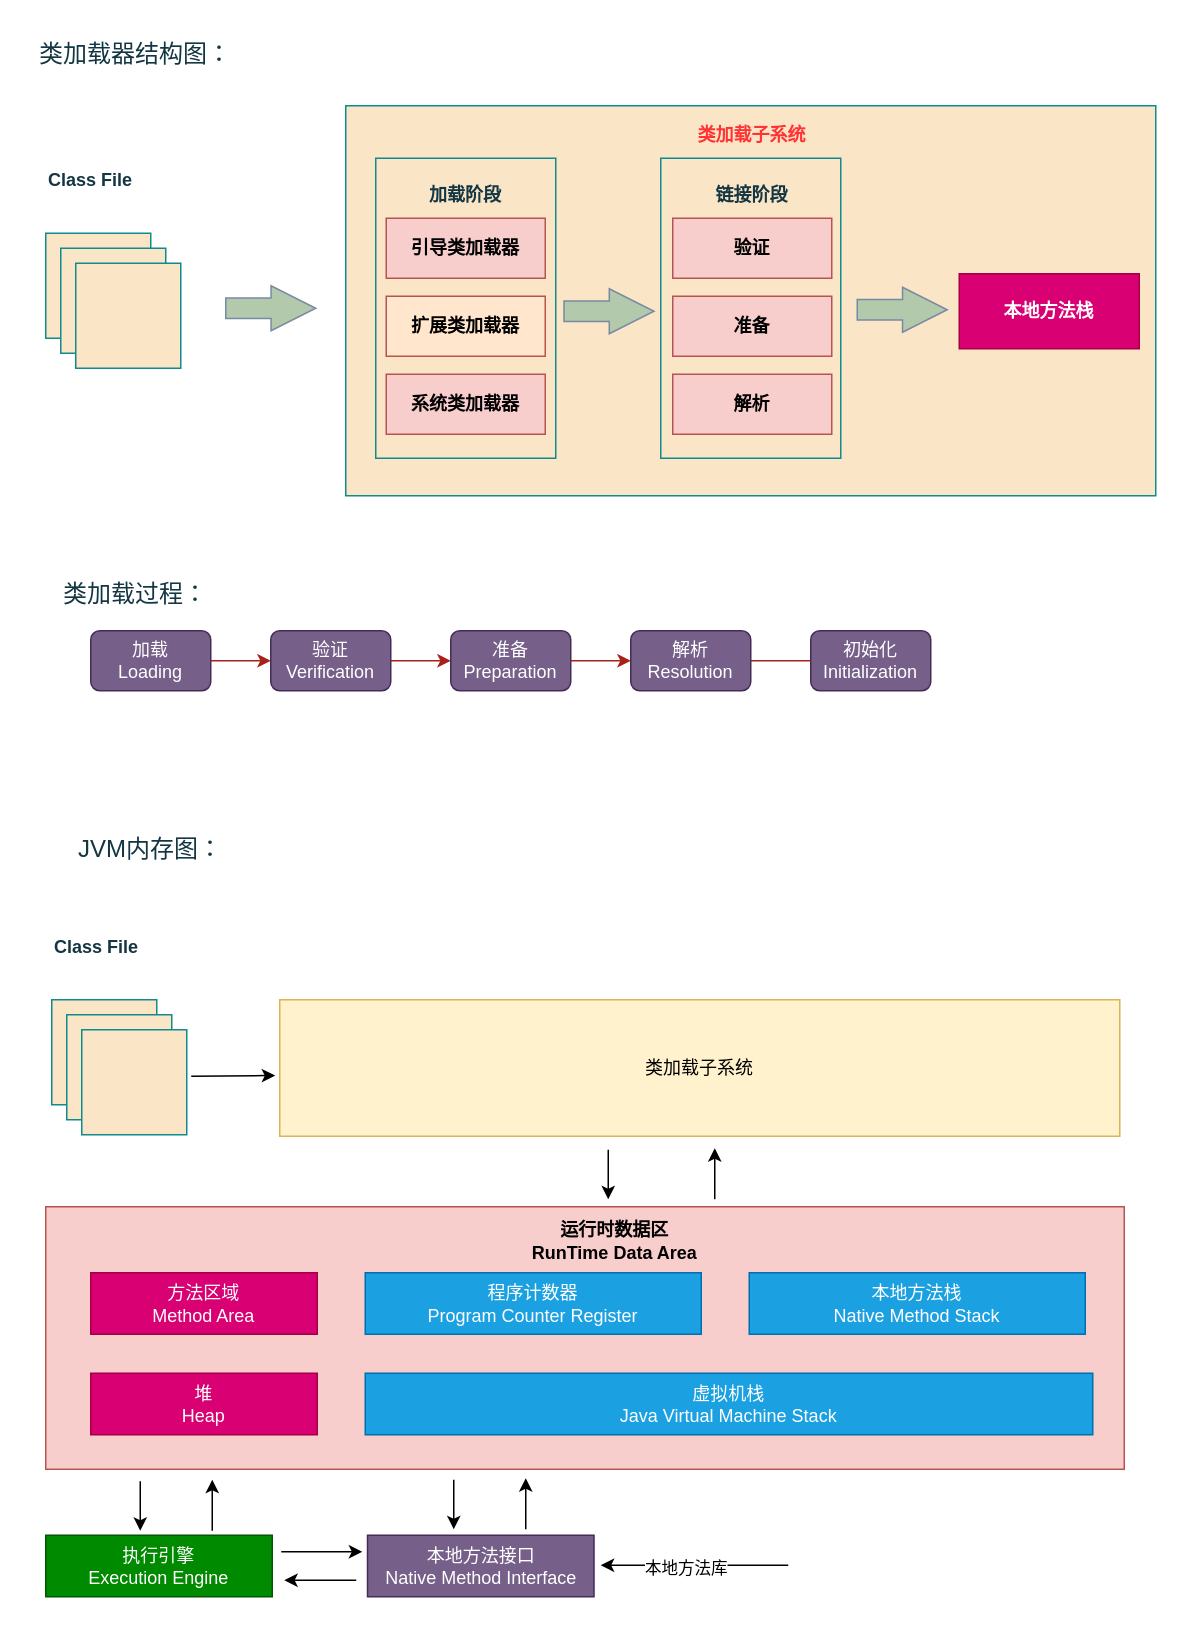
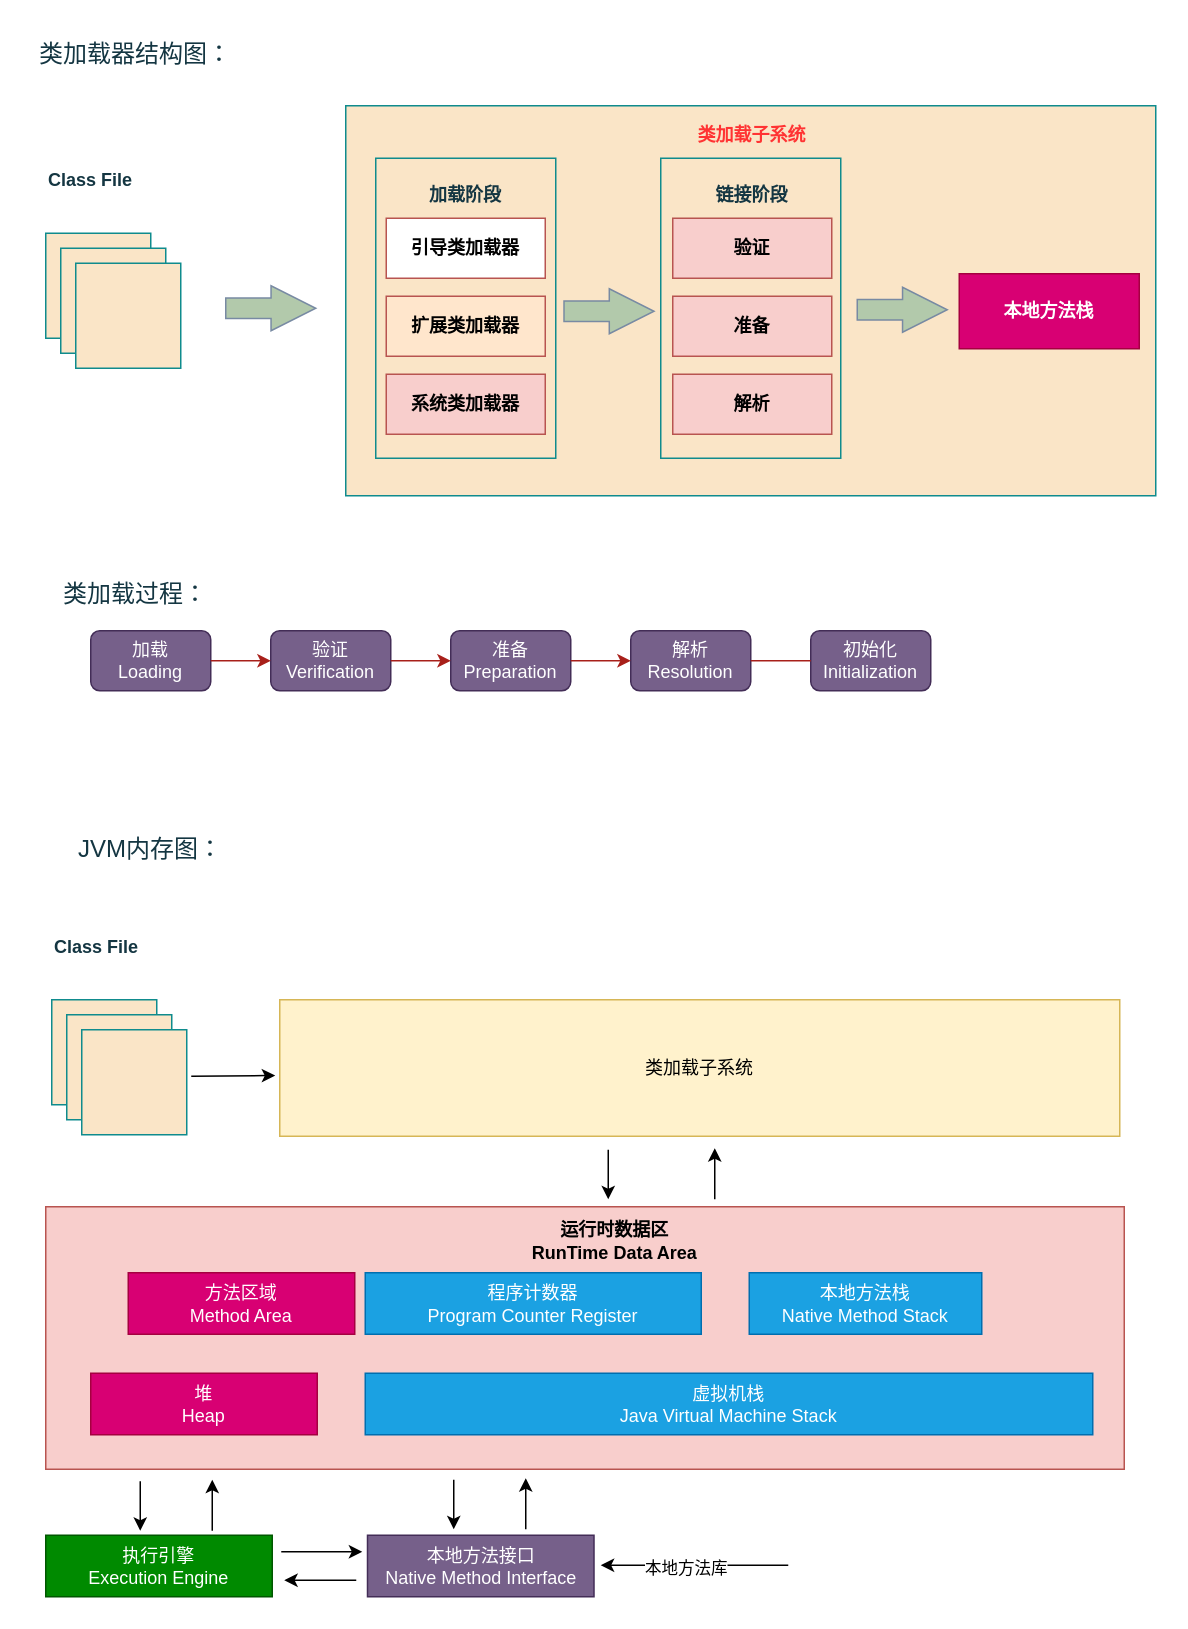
(466, 248) -> (466, 248)
(204, 1304) -> (242, 1304)
(917, 1304) -> (866, 1304)
